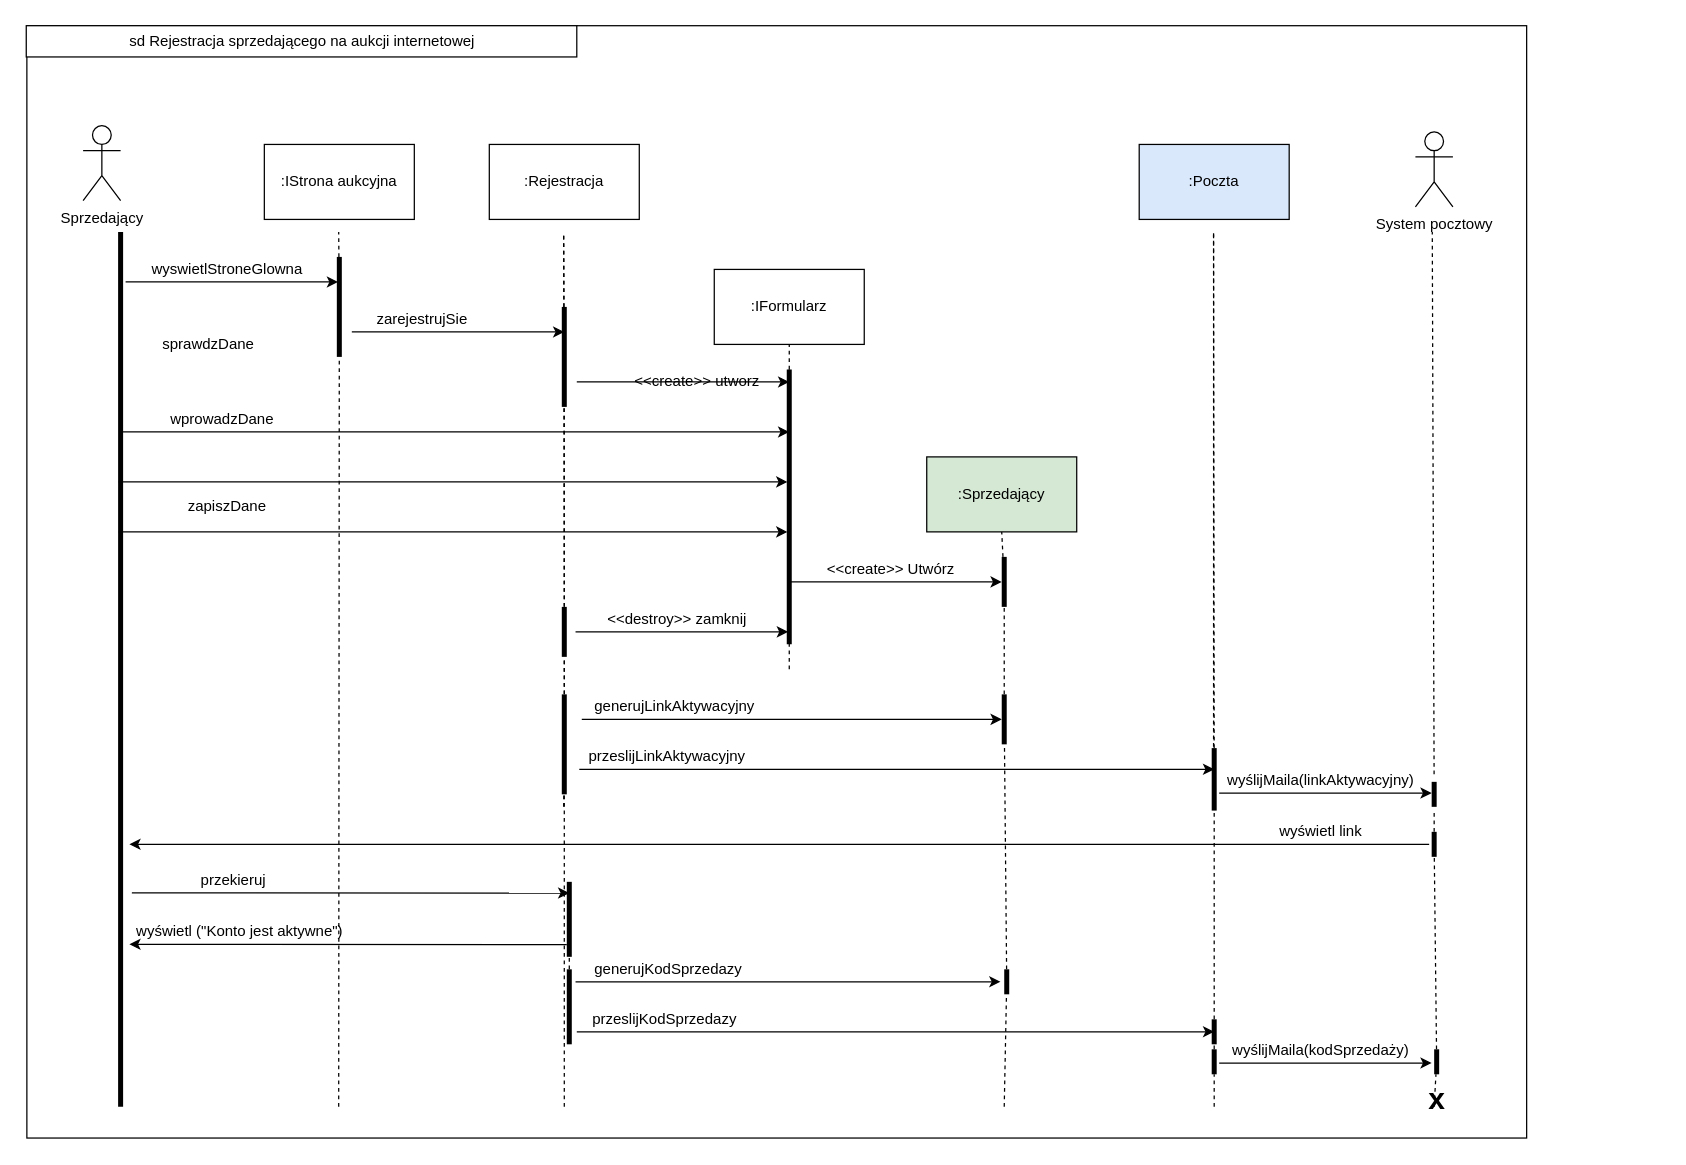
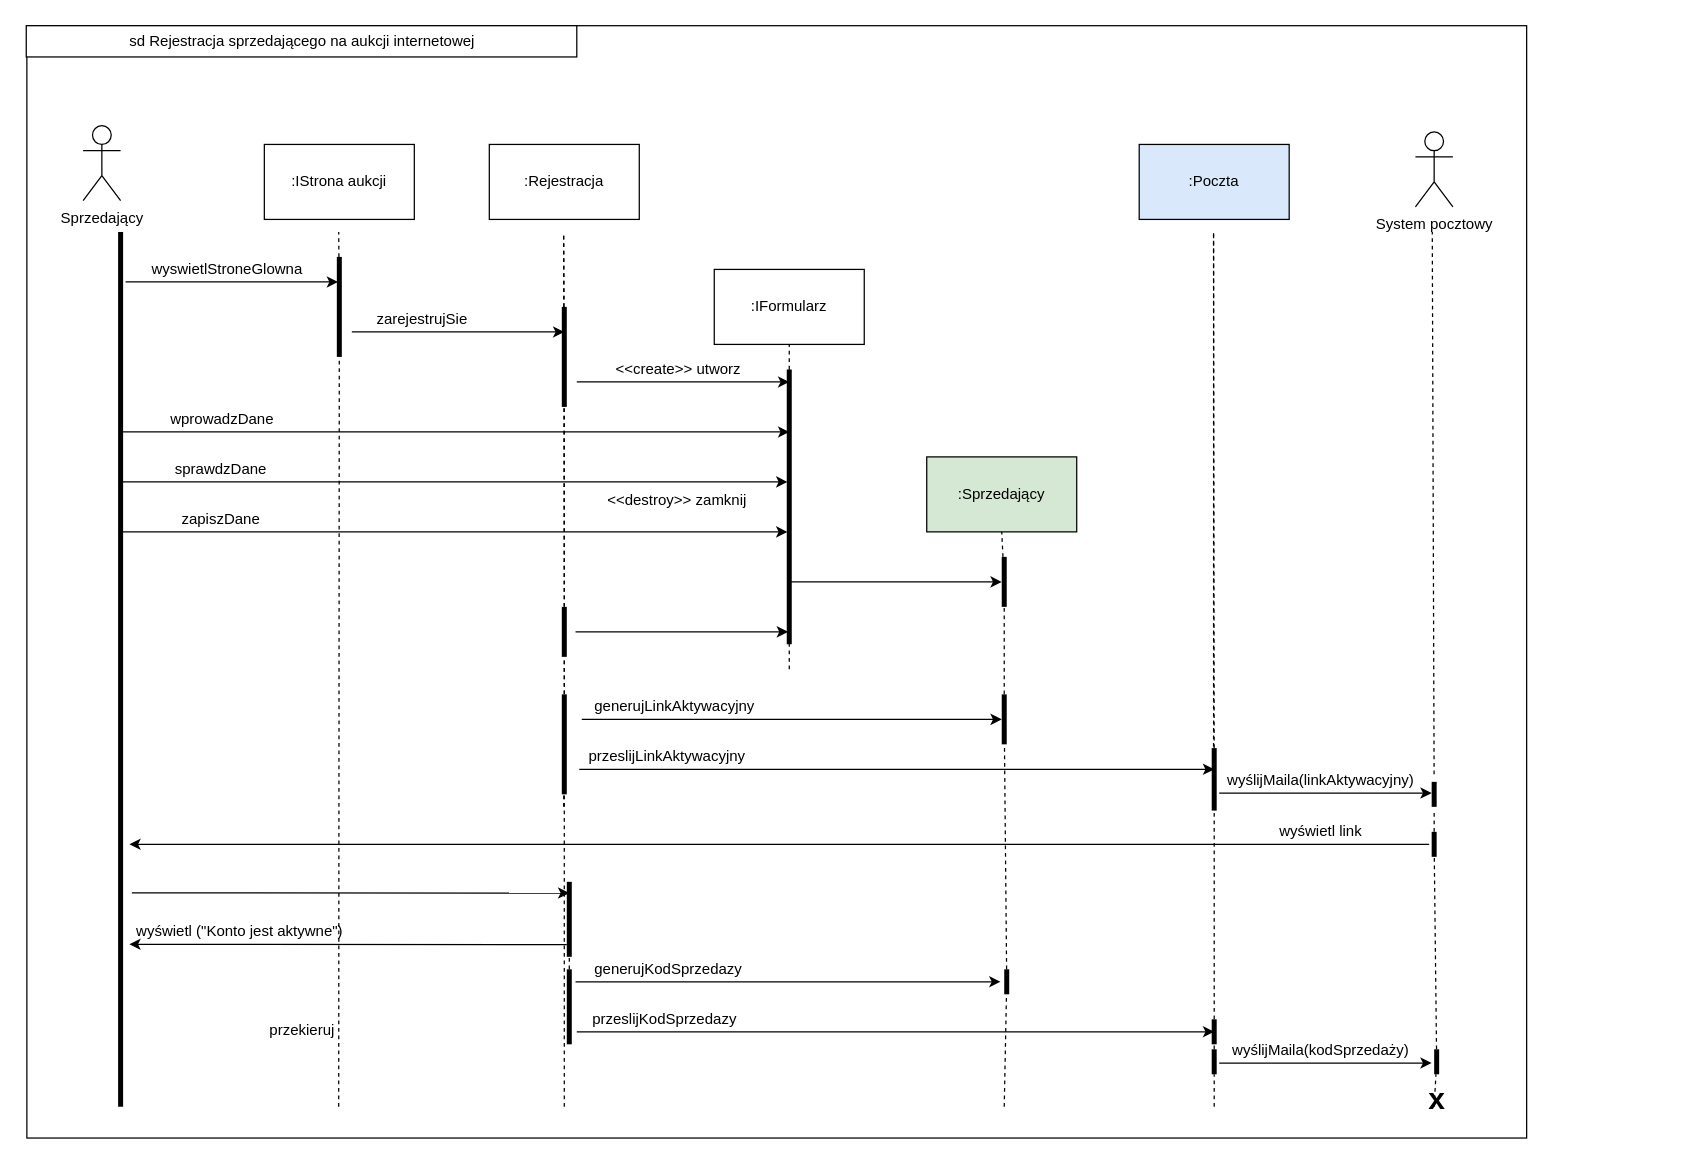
(339, 182) -> (339, 182)
(208, 344) -> (220, 469)
(697, 382) -> (678, 369)
(226, 507) -> (220, 519)
(891, 569) -> none
(677, 619) -> (677, 501)
(233, 880) -> (302, 1030)
